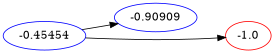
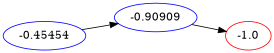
(152, 40) -> (205, 27)
